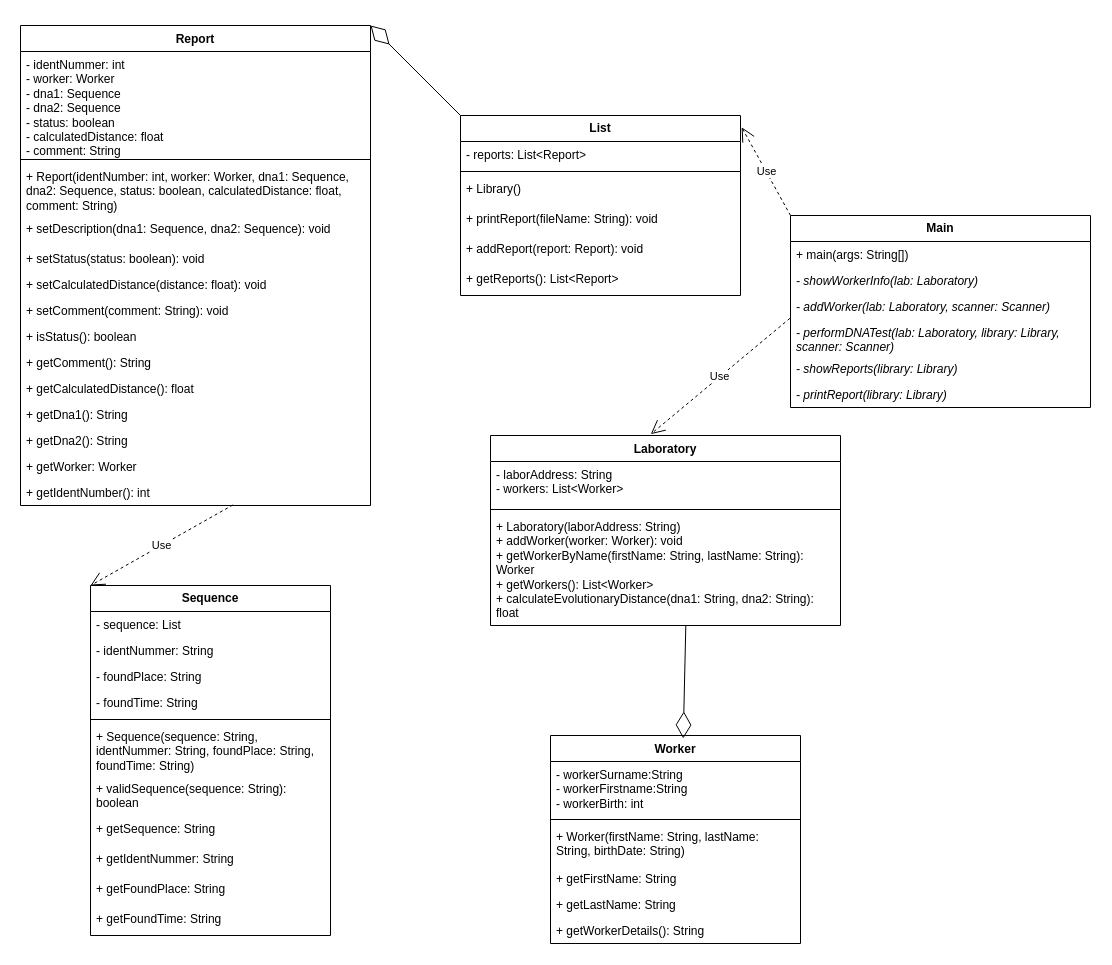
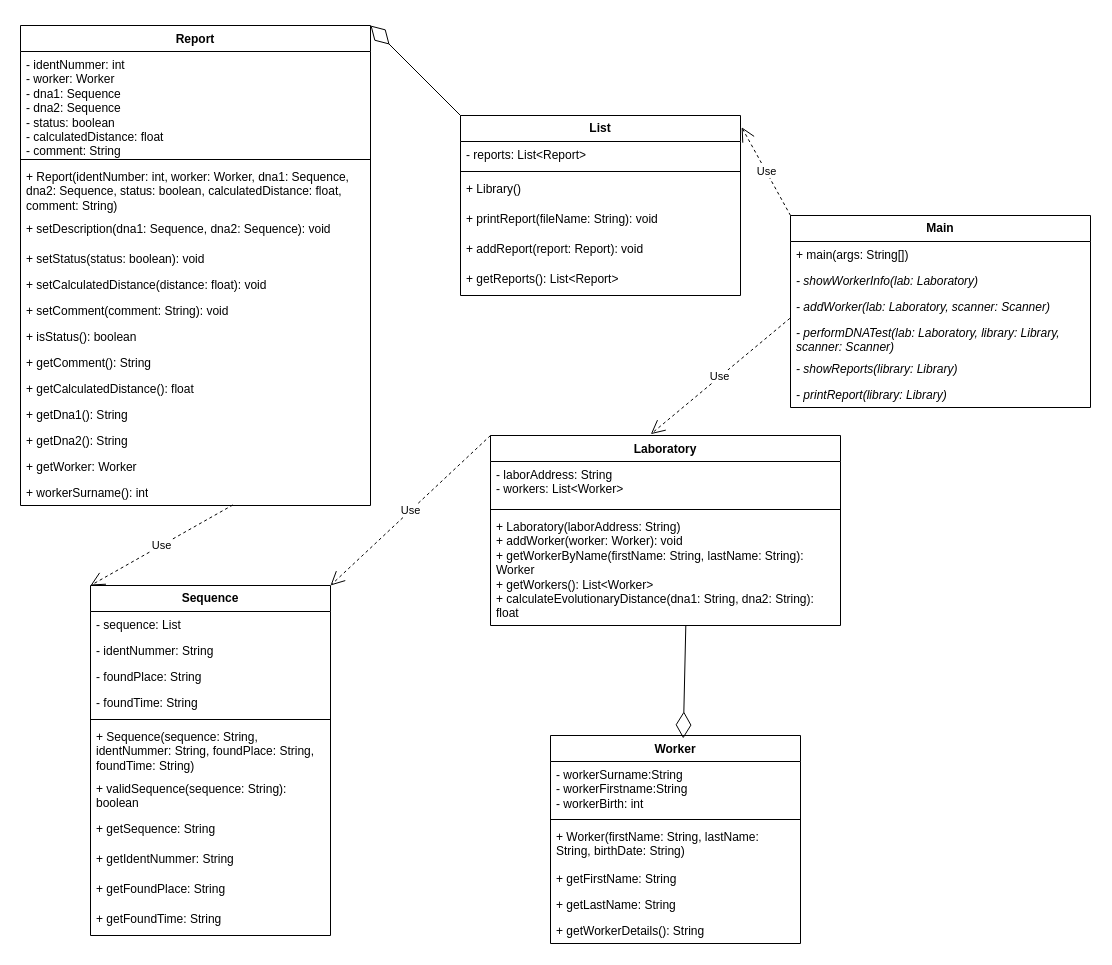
(98, 494) -> (94, 494)
none -> (412, 509)
